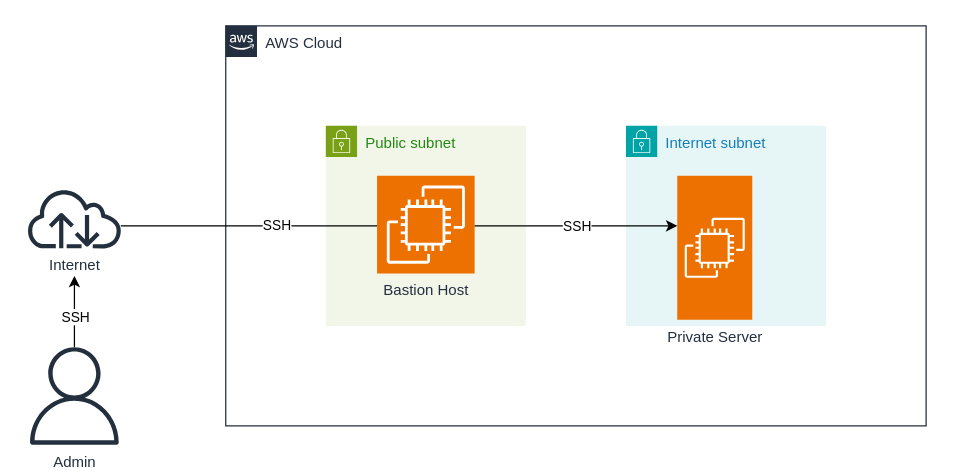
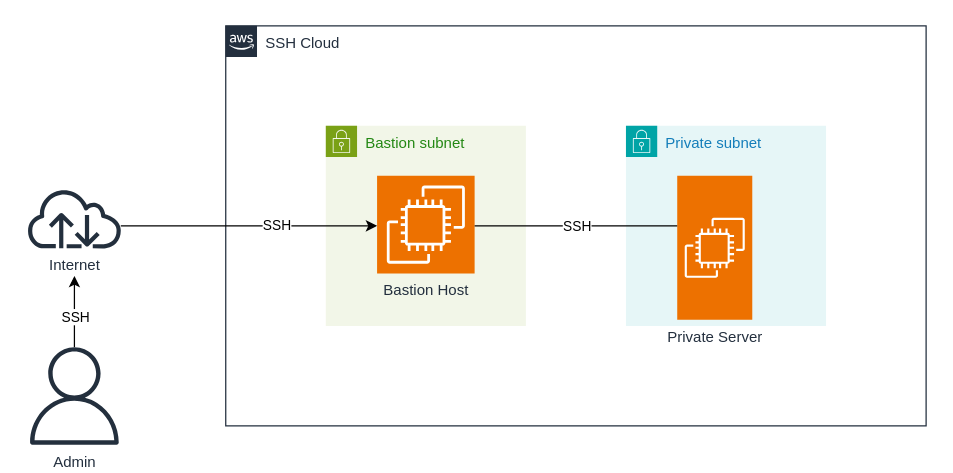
(300, 43) -> (300, 43)
(414, 143) -> (421, 143)
(727, 143) -> (721, 143)
(370, 226) -> (367, 226)
(667, 226) -> (670, 226)
